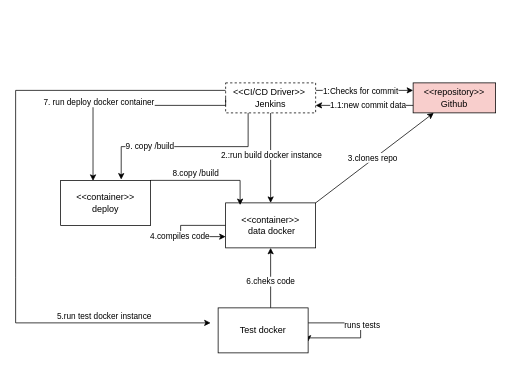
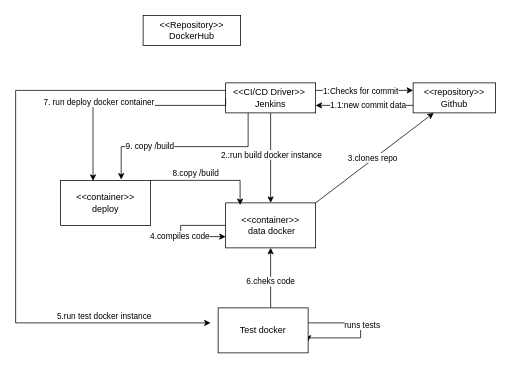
none -> (192, 30)
(270, 98) -> (270, 98)
(454, 98) -> (454, 98)
